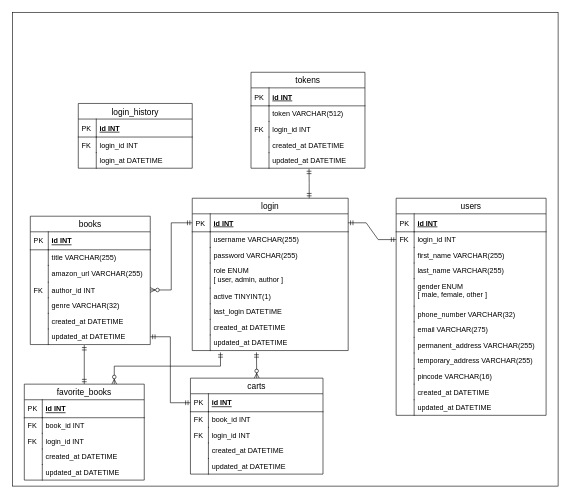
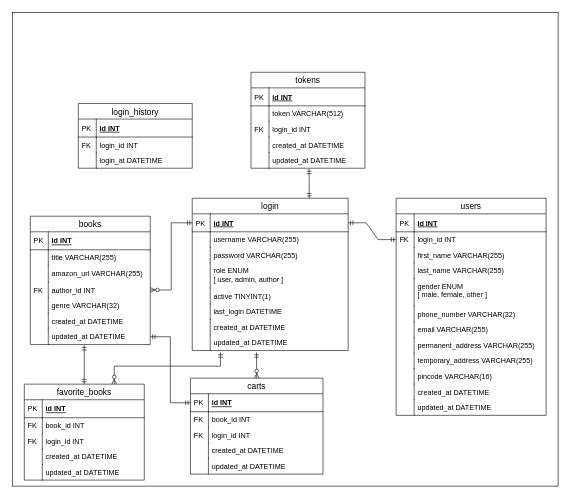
(451, 330) -> (451, 330)
